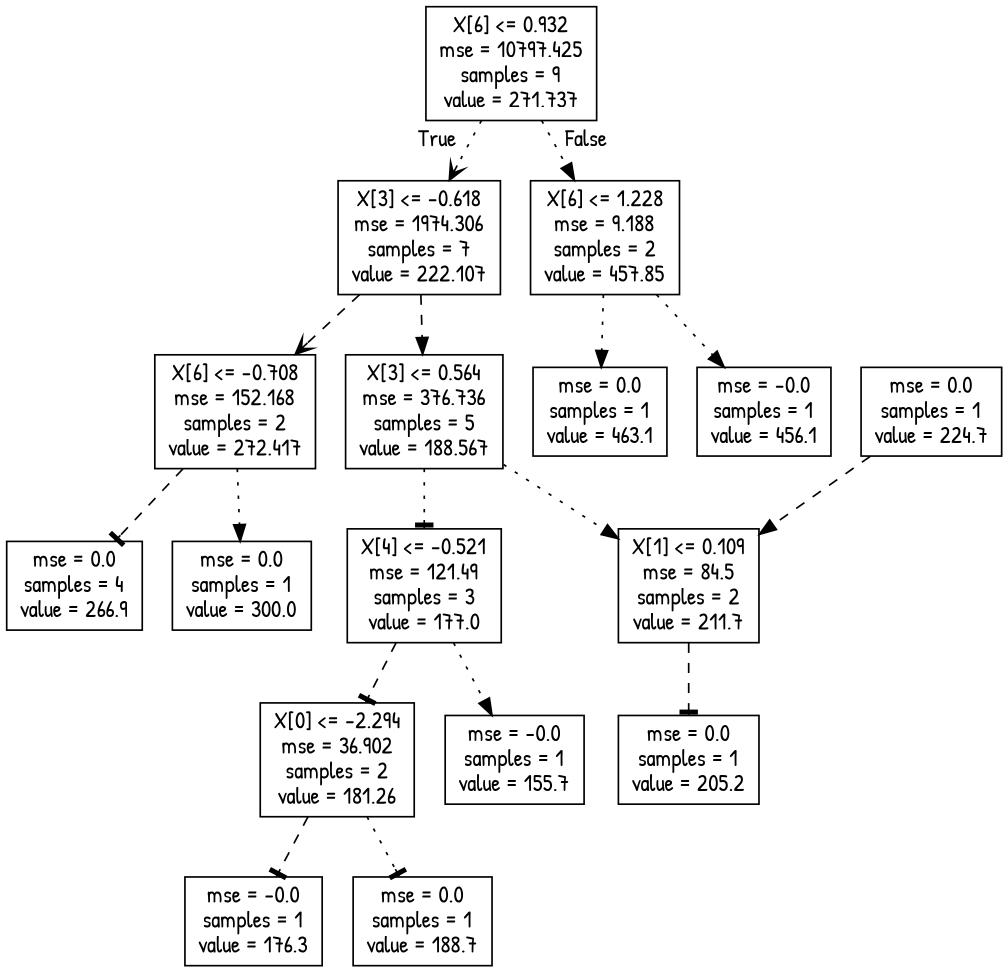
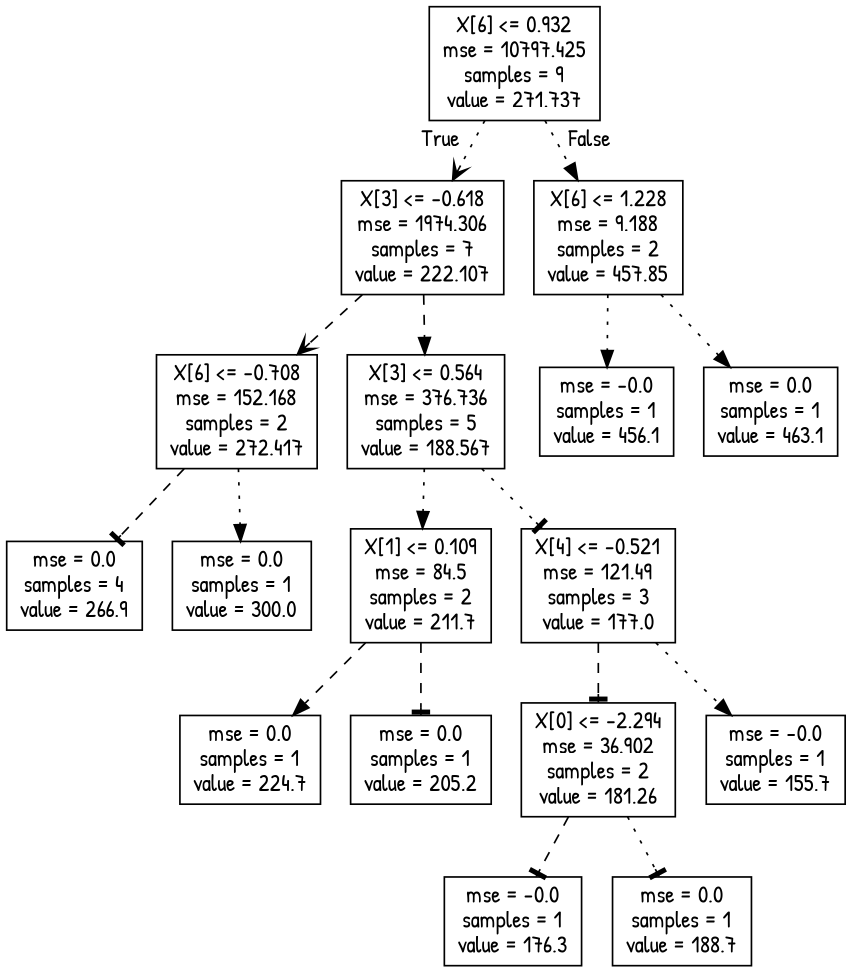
(822, 491) -> (335, 673)
